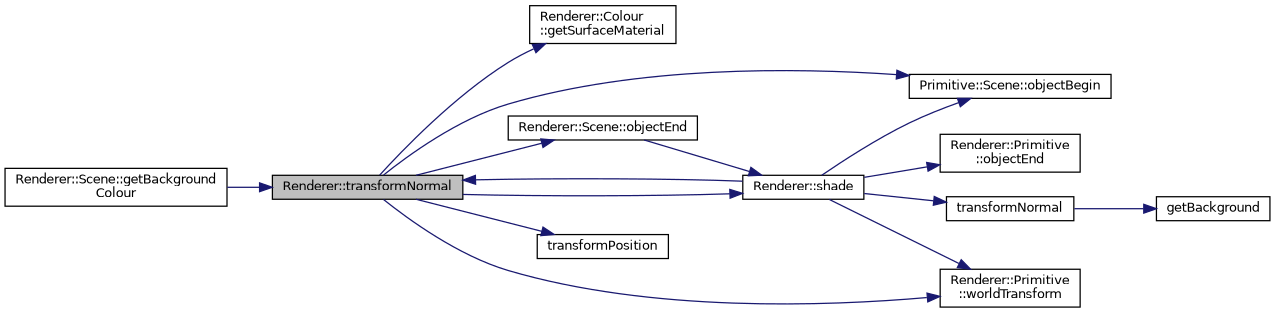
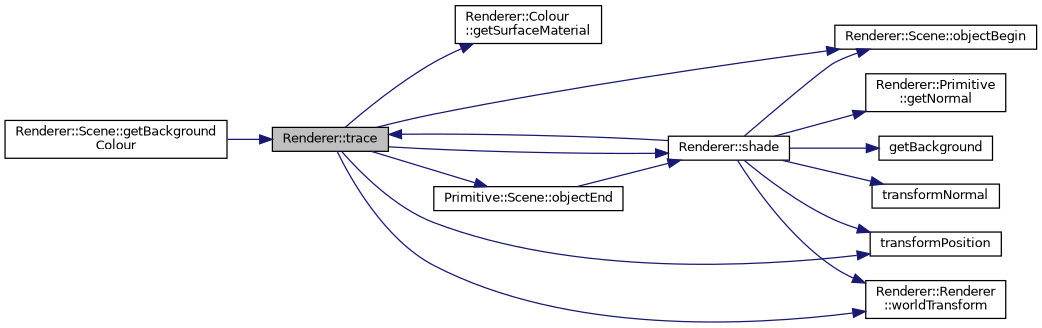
(1010, 86) -> (936, 37)
(603, 128) -> (528, 199)
(1010, 153) -> (936, 93)
(368, 187) -> (330, 139)
none -> (798, 200)
(1109, 209) -> (828, 148)
(1010, 288) -> (936, 300)
